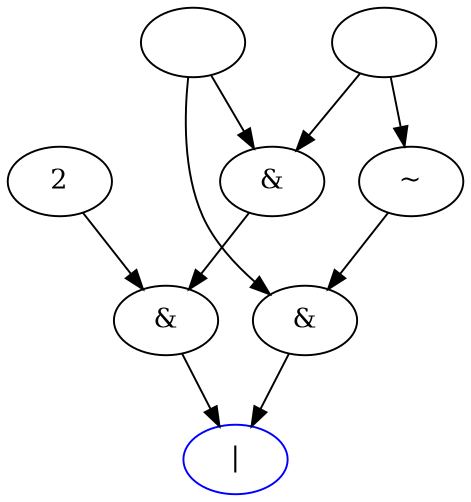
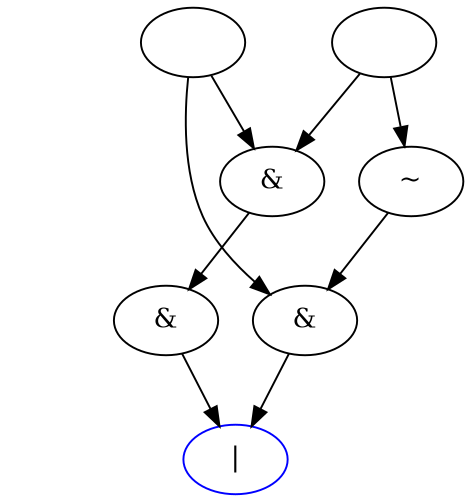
(60, 181) -> none
